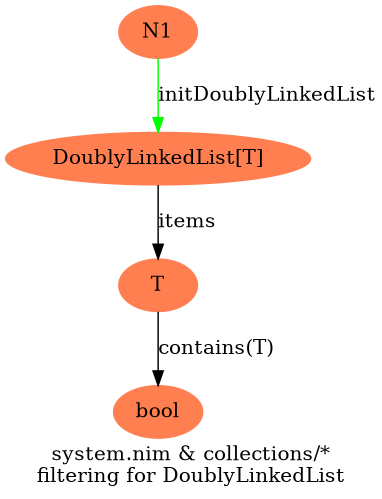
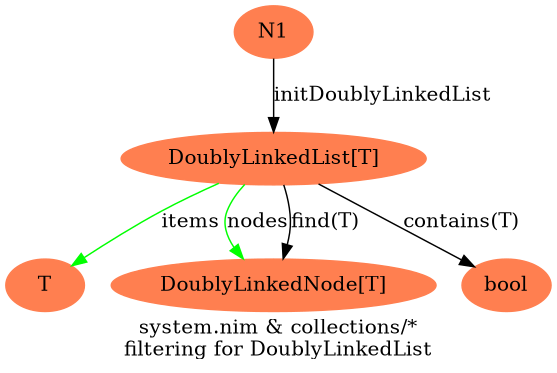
(158, 88) -> (274, 88)
(158, 215) -> (150, 218)
none -> (274, 285)
(158, 341) -> (390, 222)
